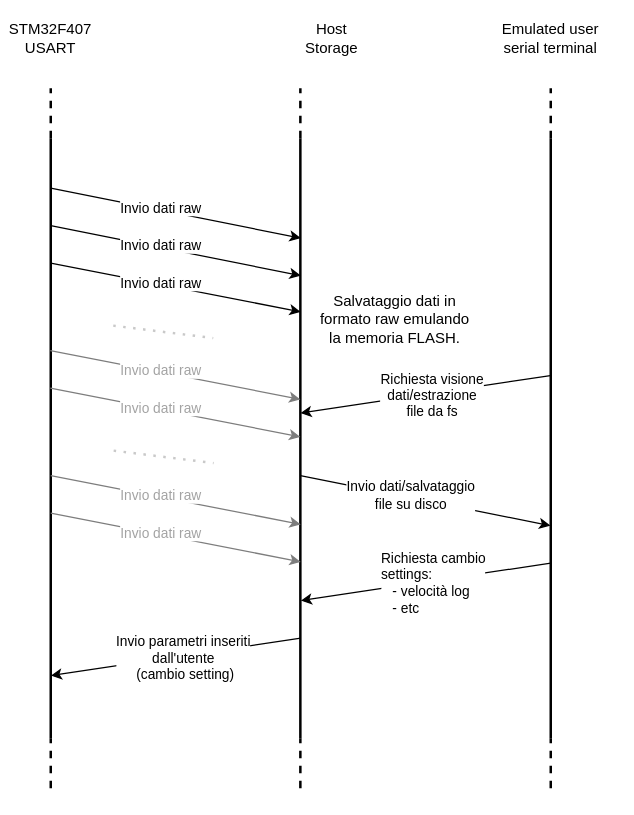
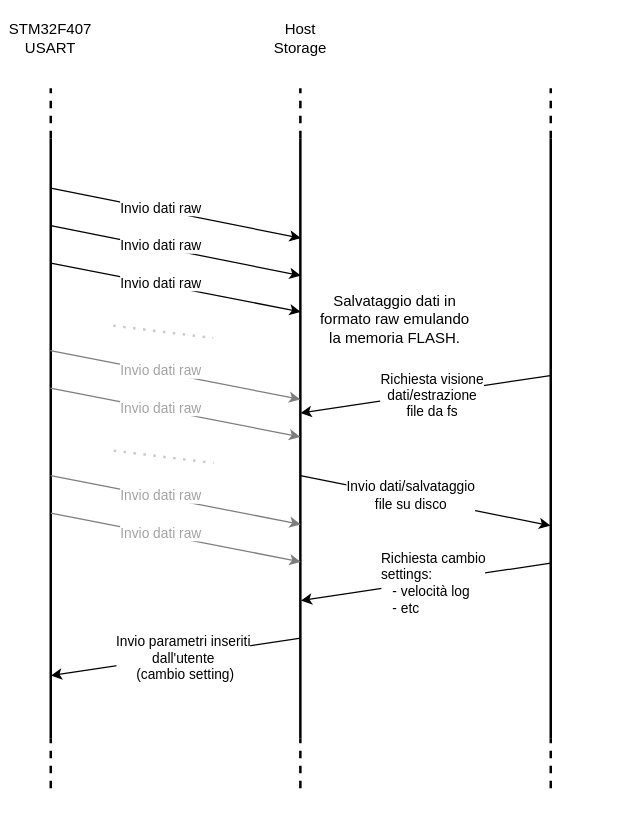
(331, 38) -> (300, 38)
(551, 38) -> none
